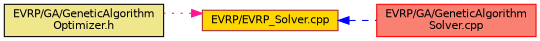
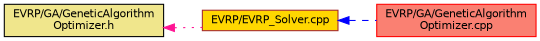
(177, 13) -> (188, 28)
(456, 20) -> (456, 20)
